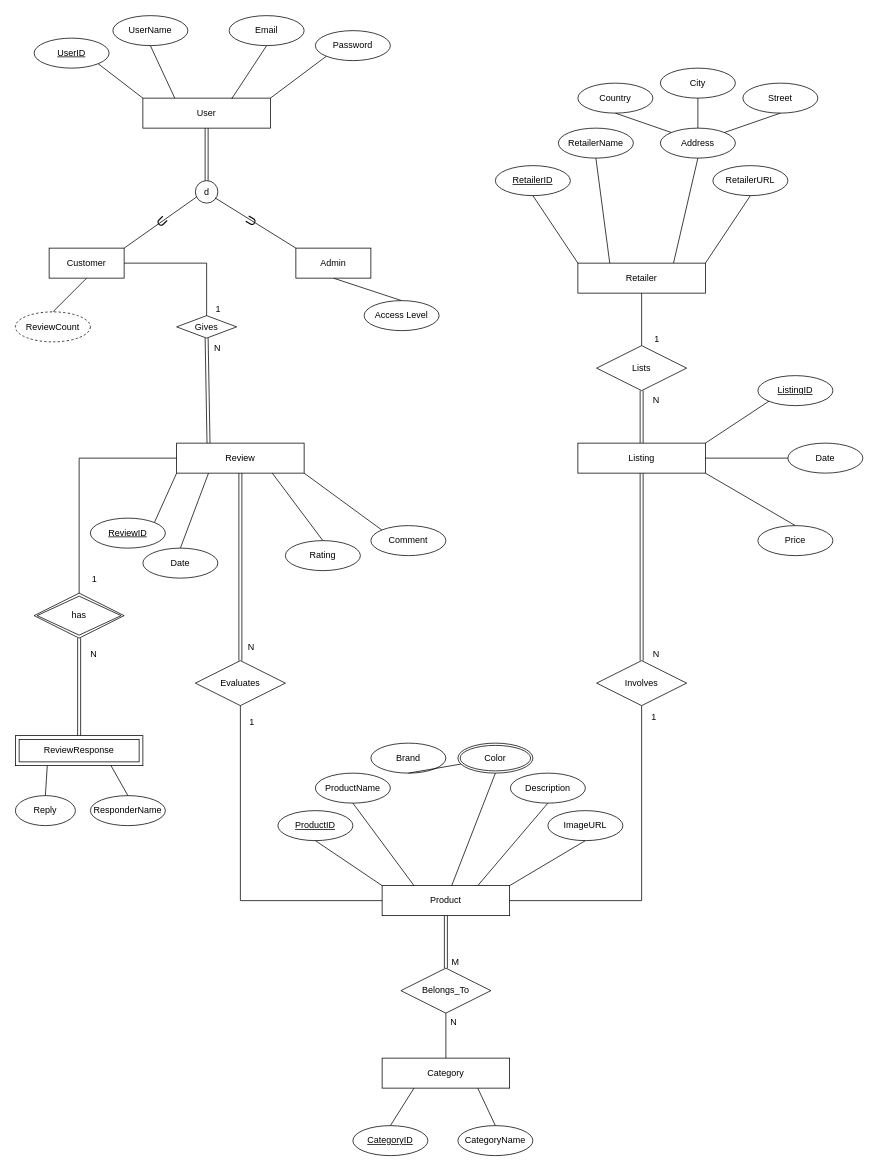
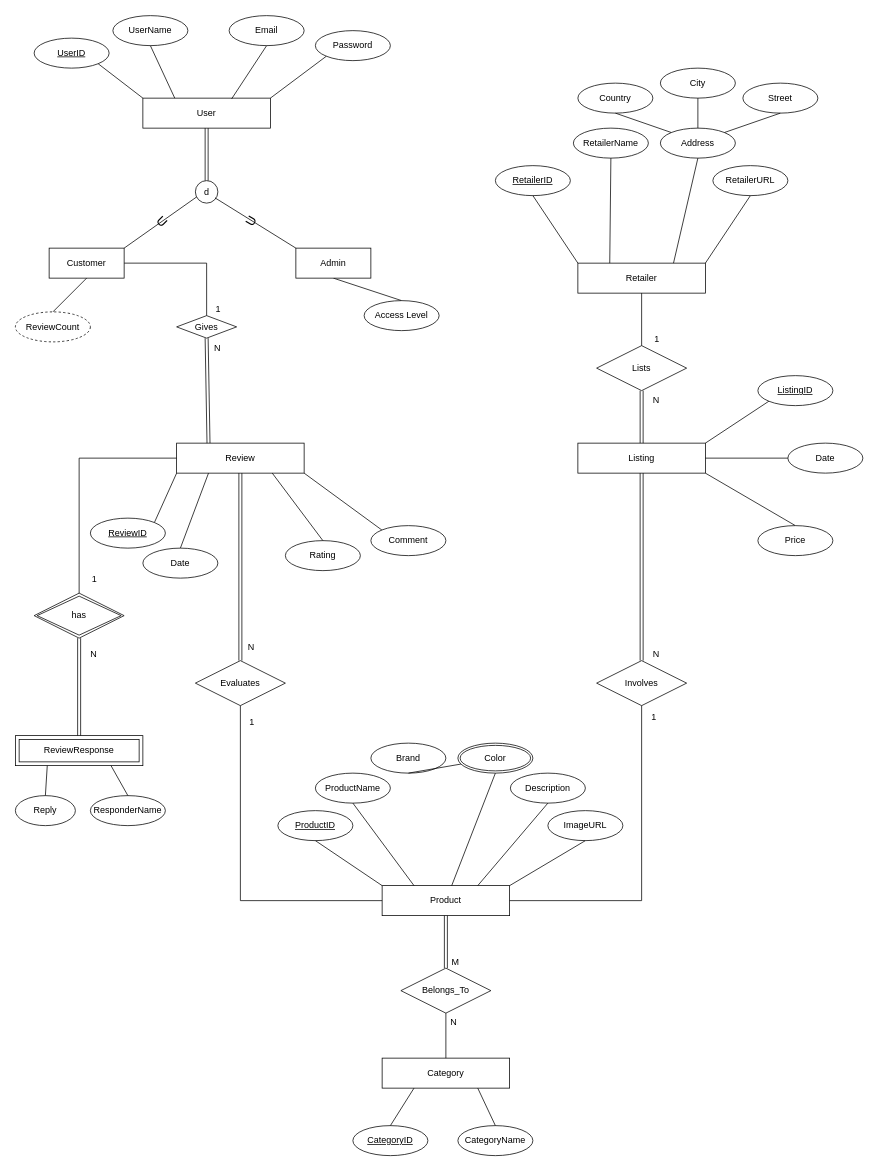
(596, 143) -> (611, 143)
